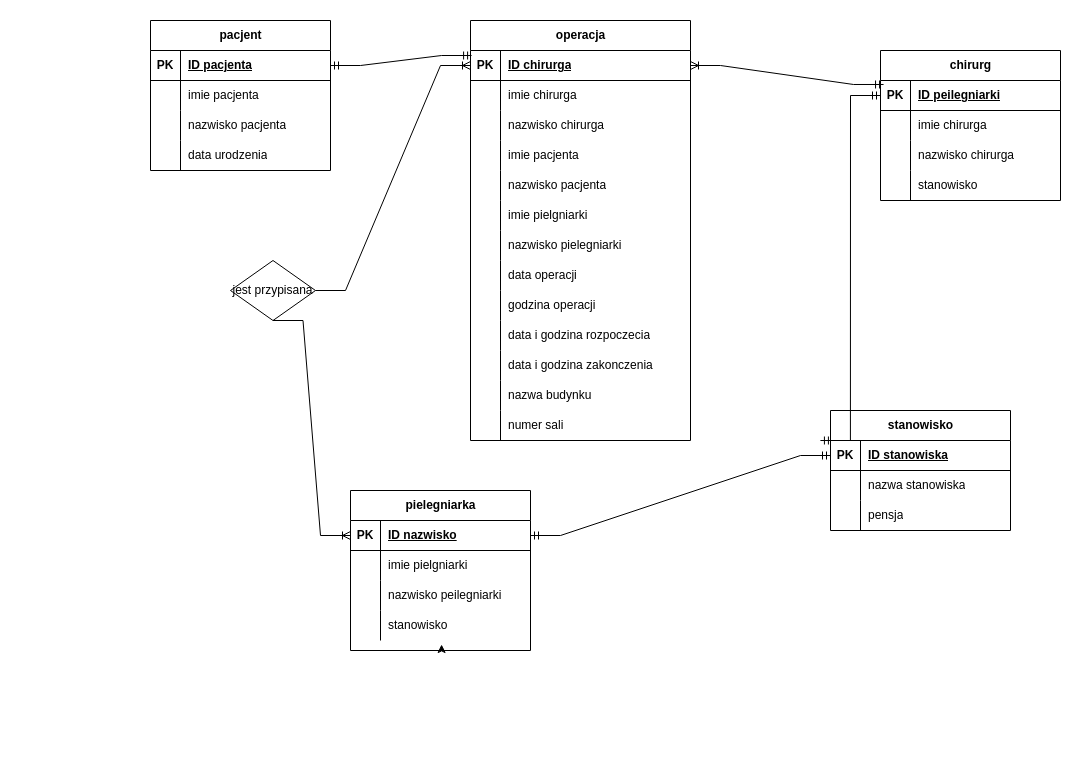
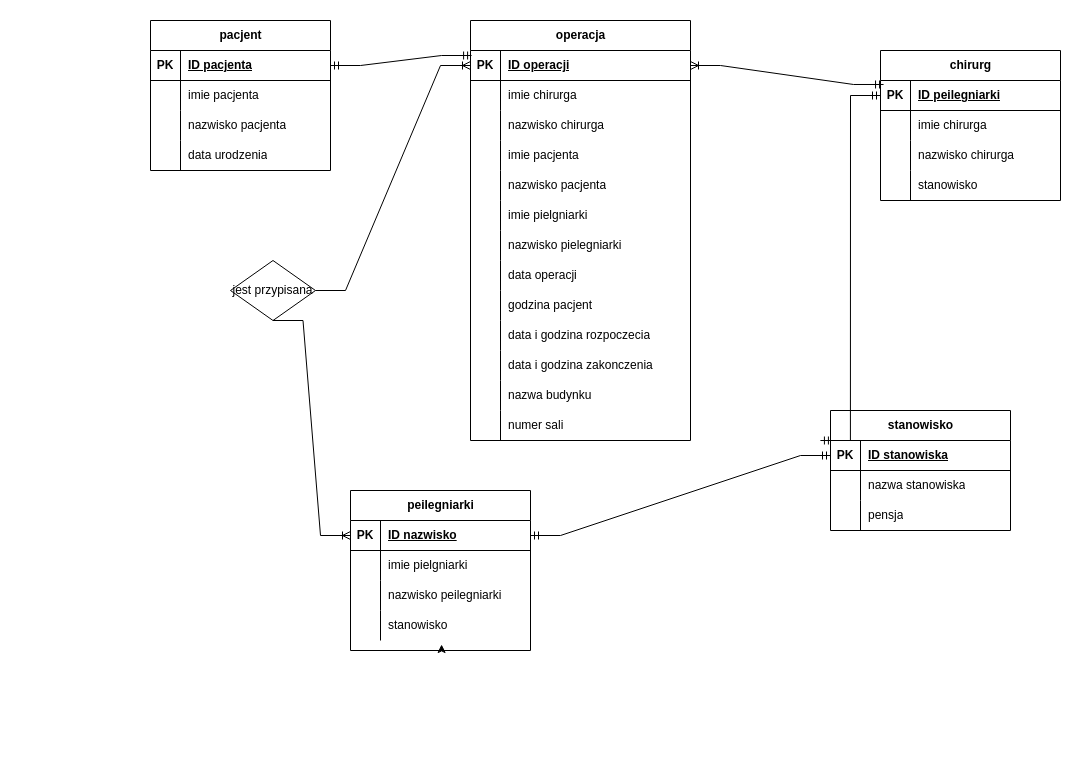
(542, 66) -> (542, 66)
(558, 306) -> (556, 306)
(441, 506) -> (441, 506)
